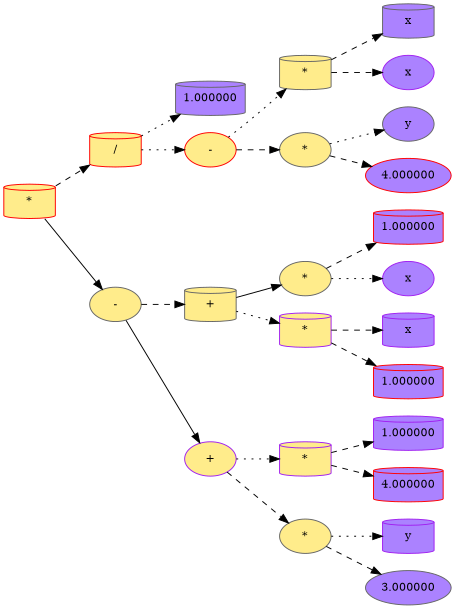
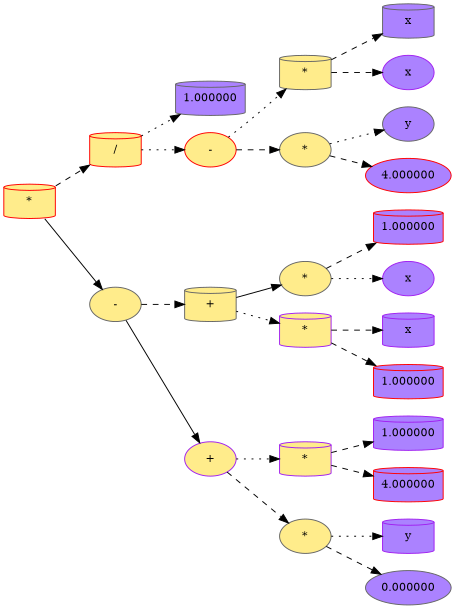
(408, 588) -> (408, 588)
